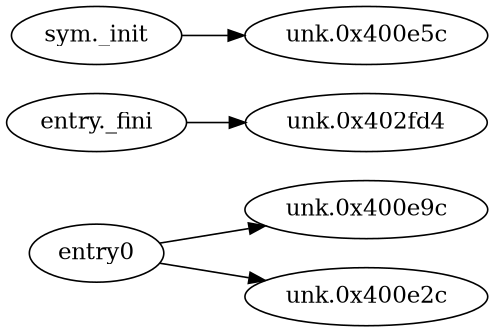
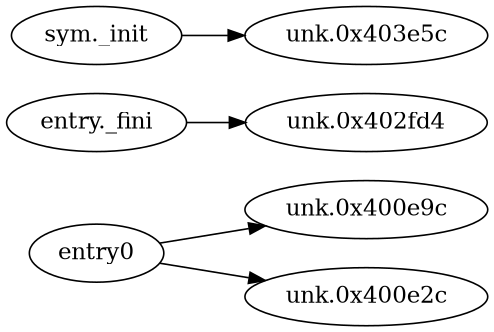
(366, 35) -> (366, 35)
